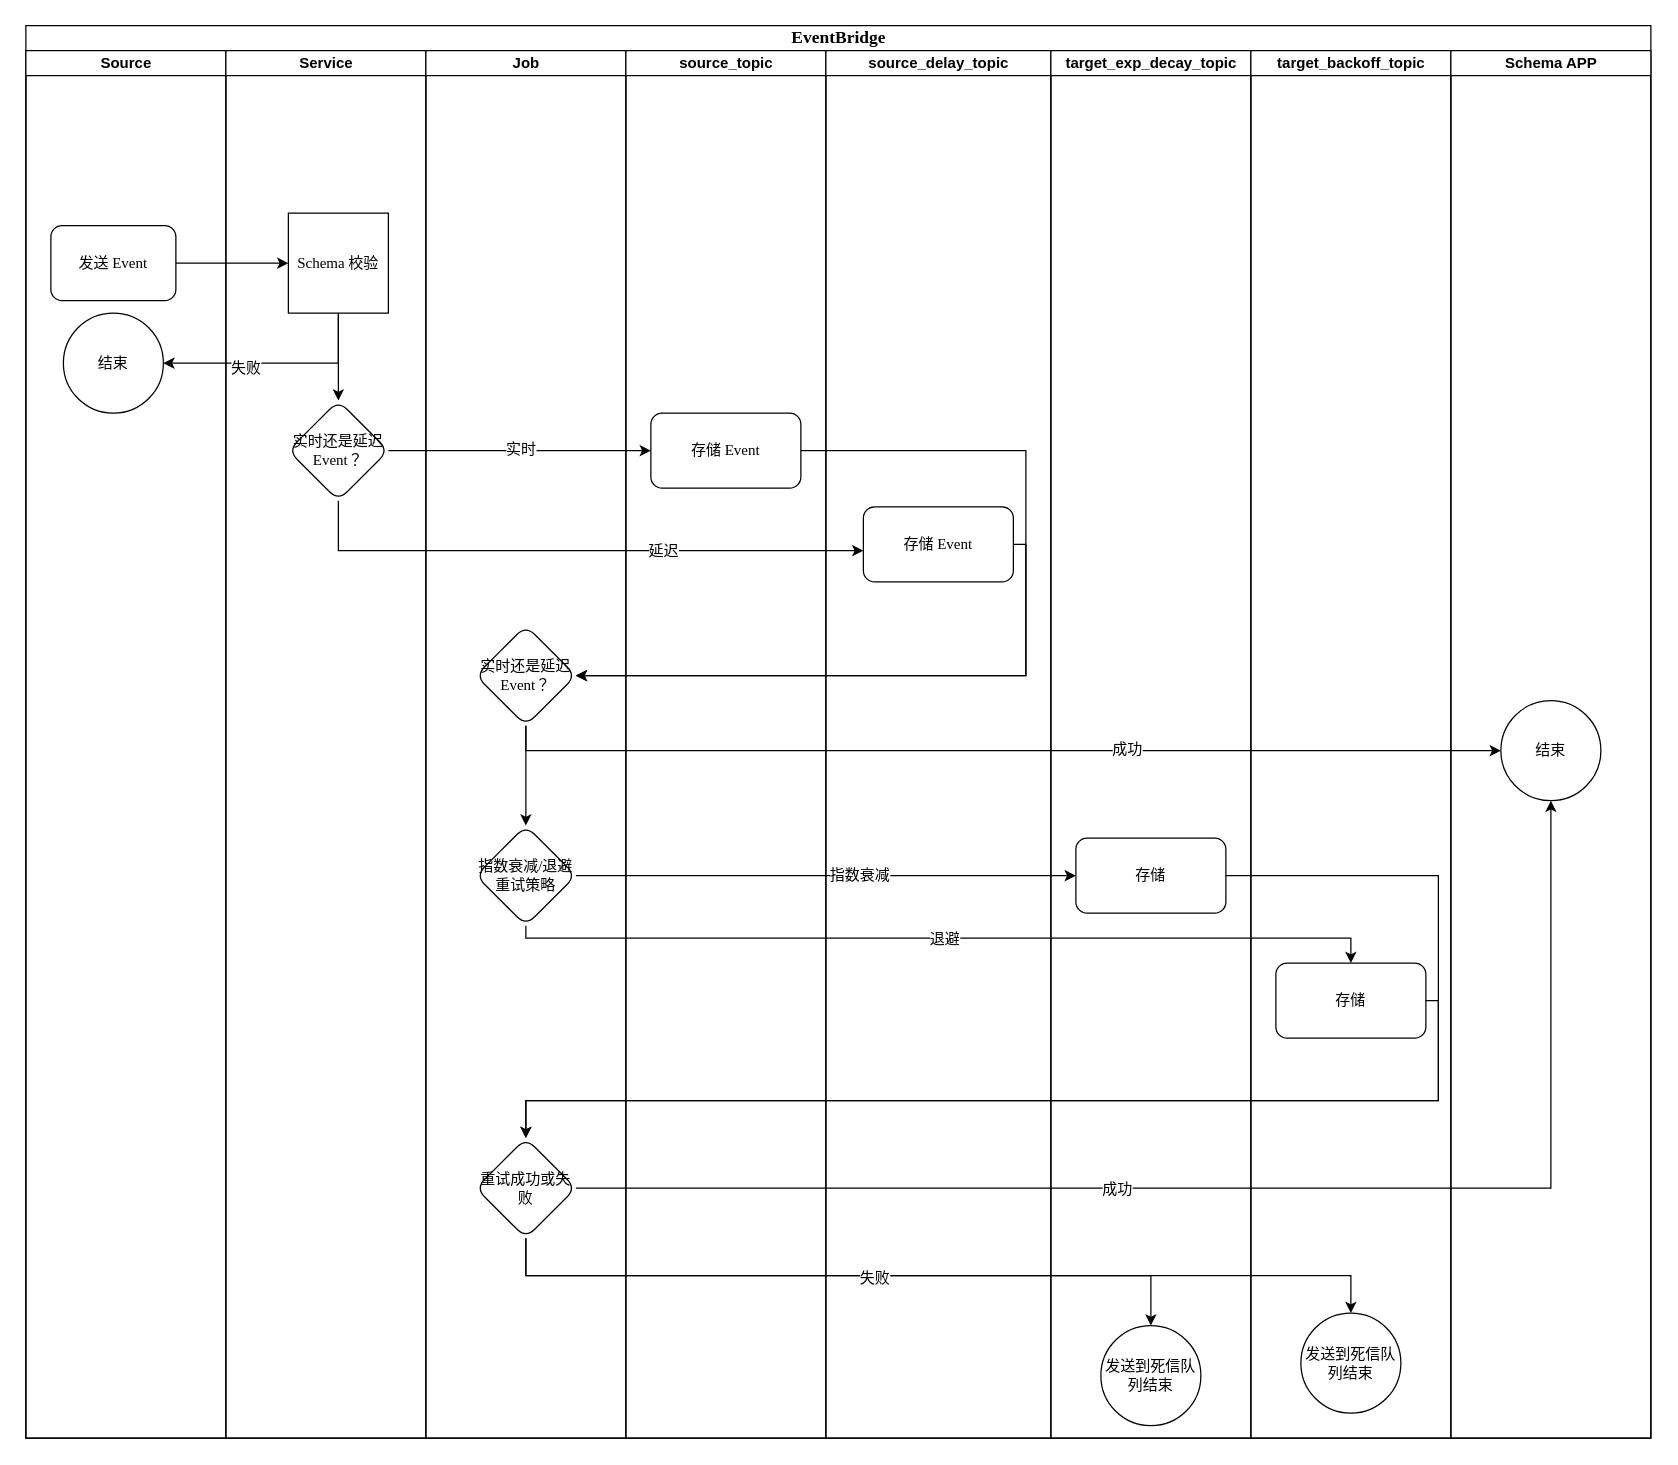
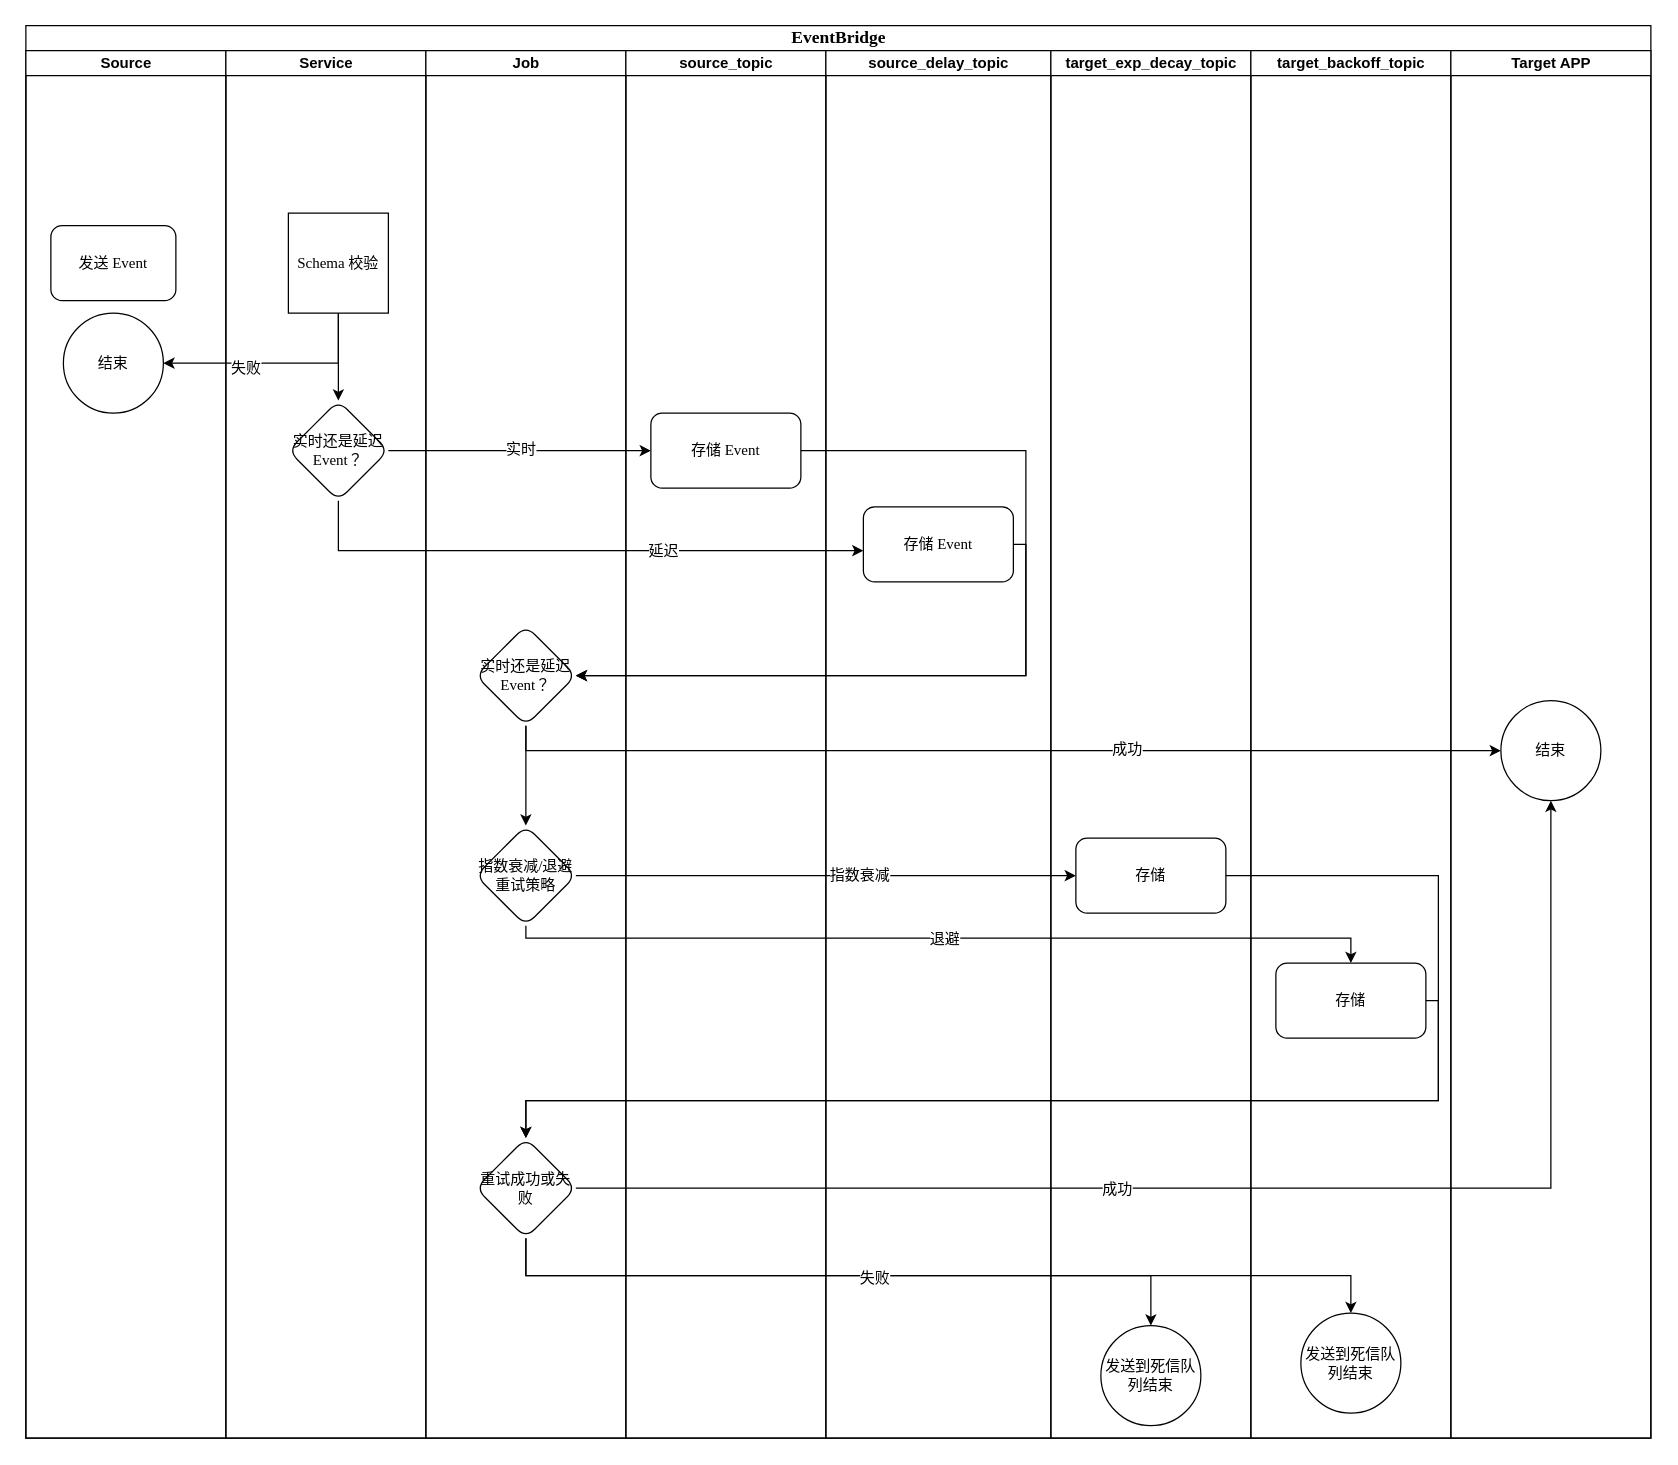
(1551, 63) -> (1551, 63)
(228, 263) -> none
